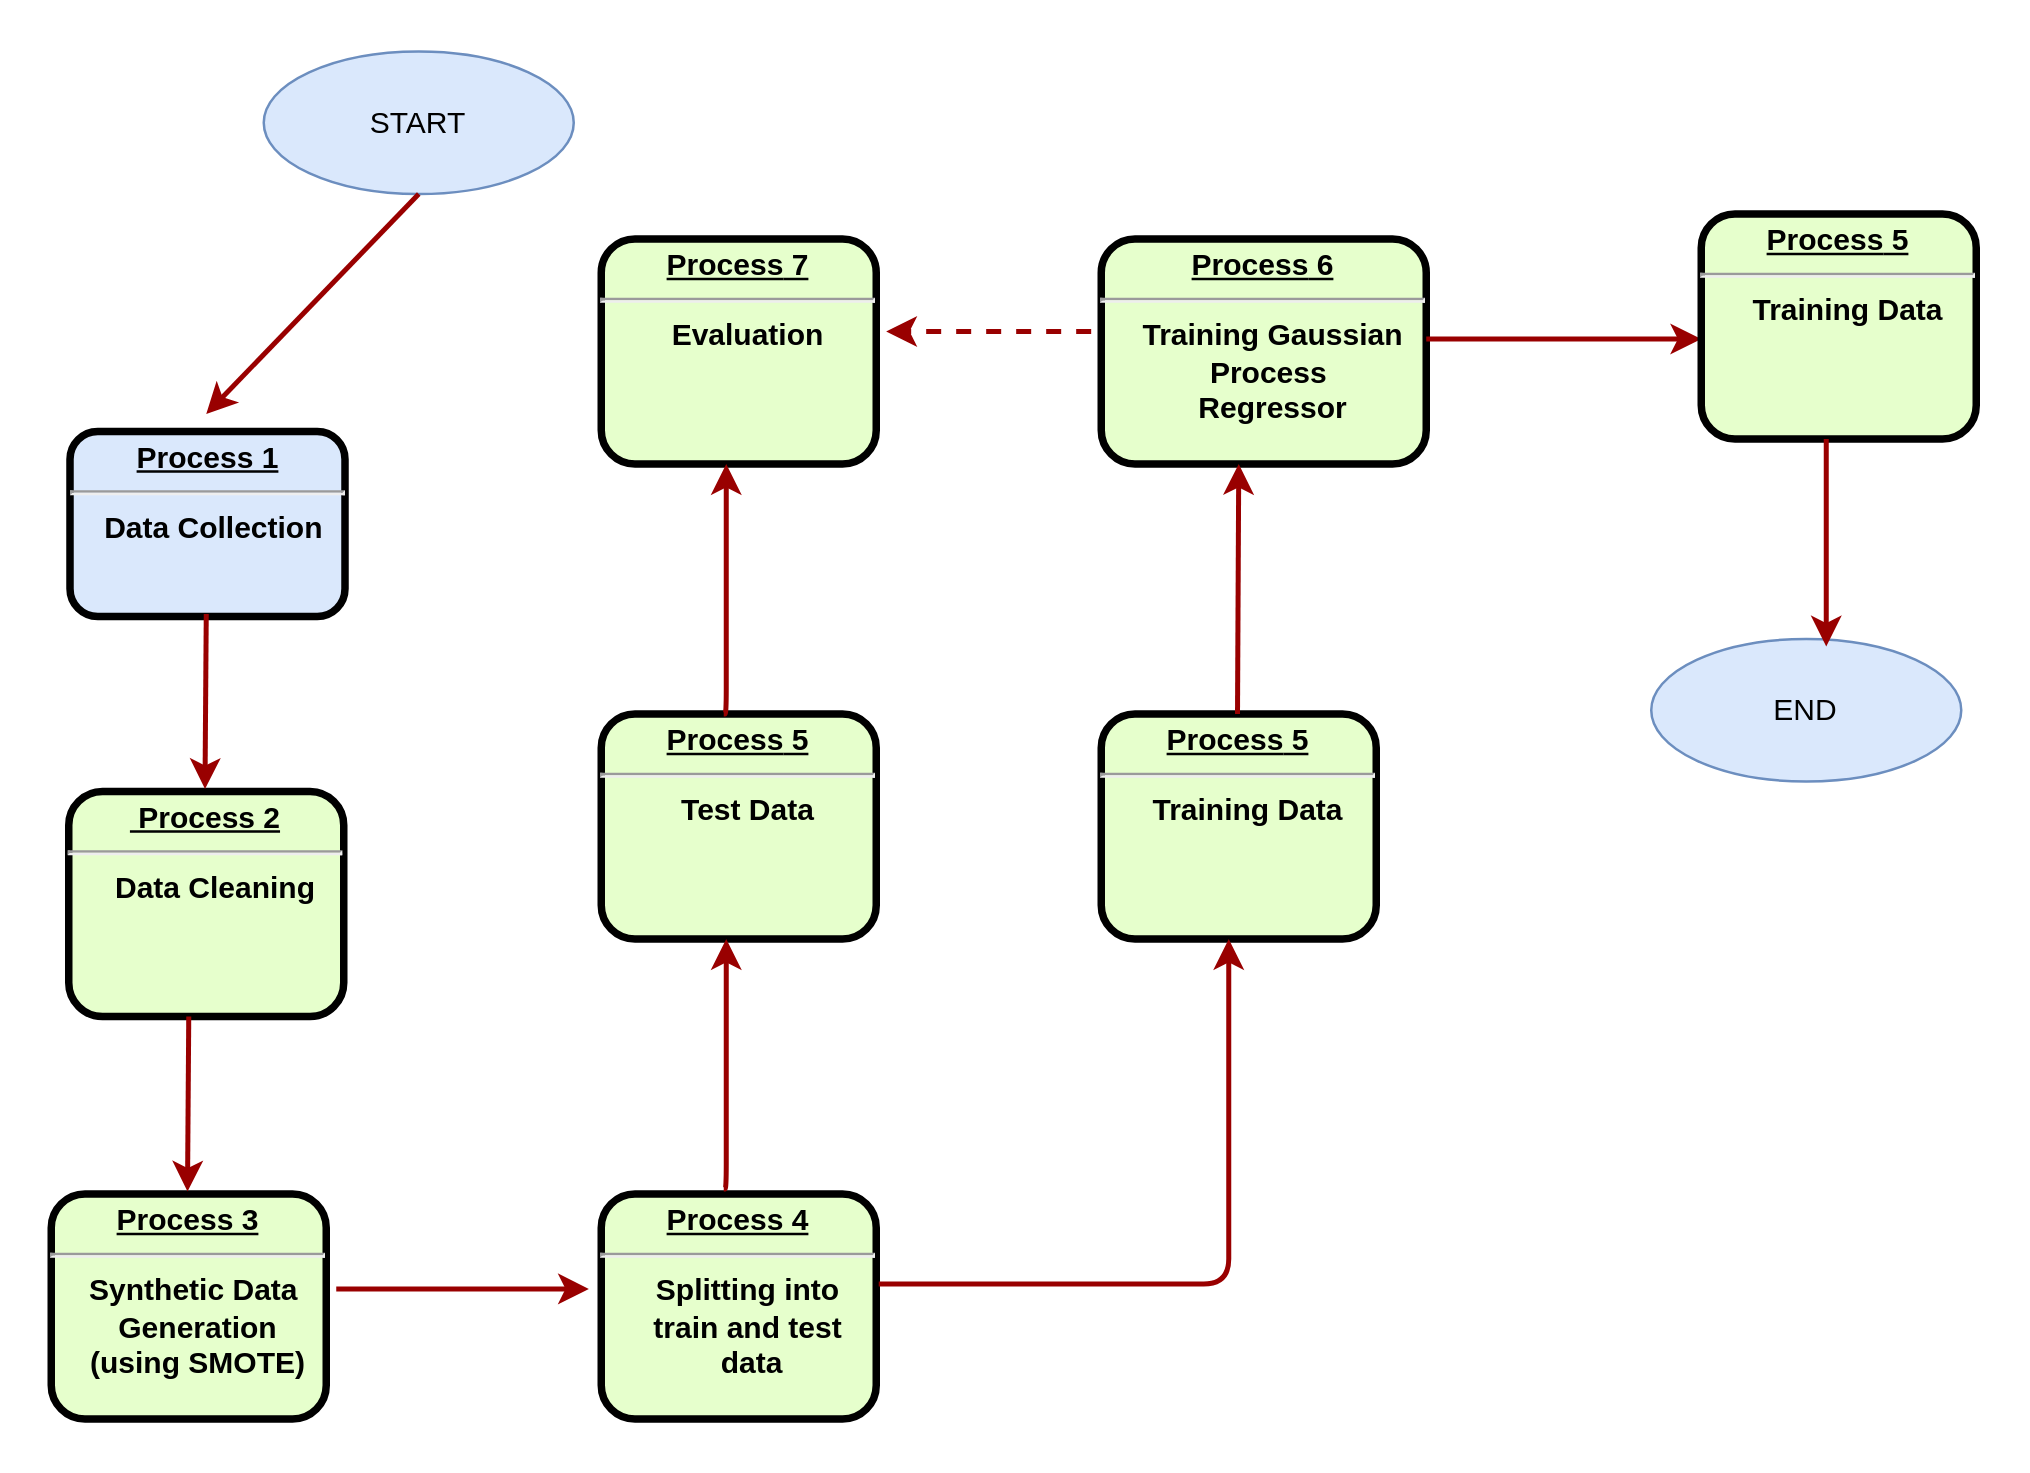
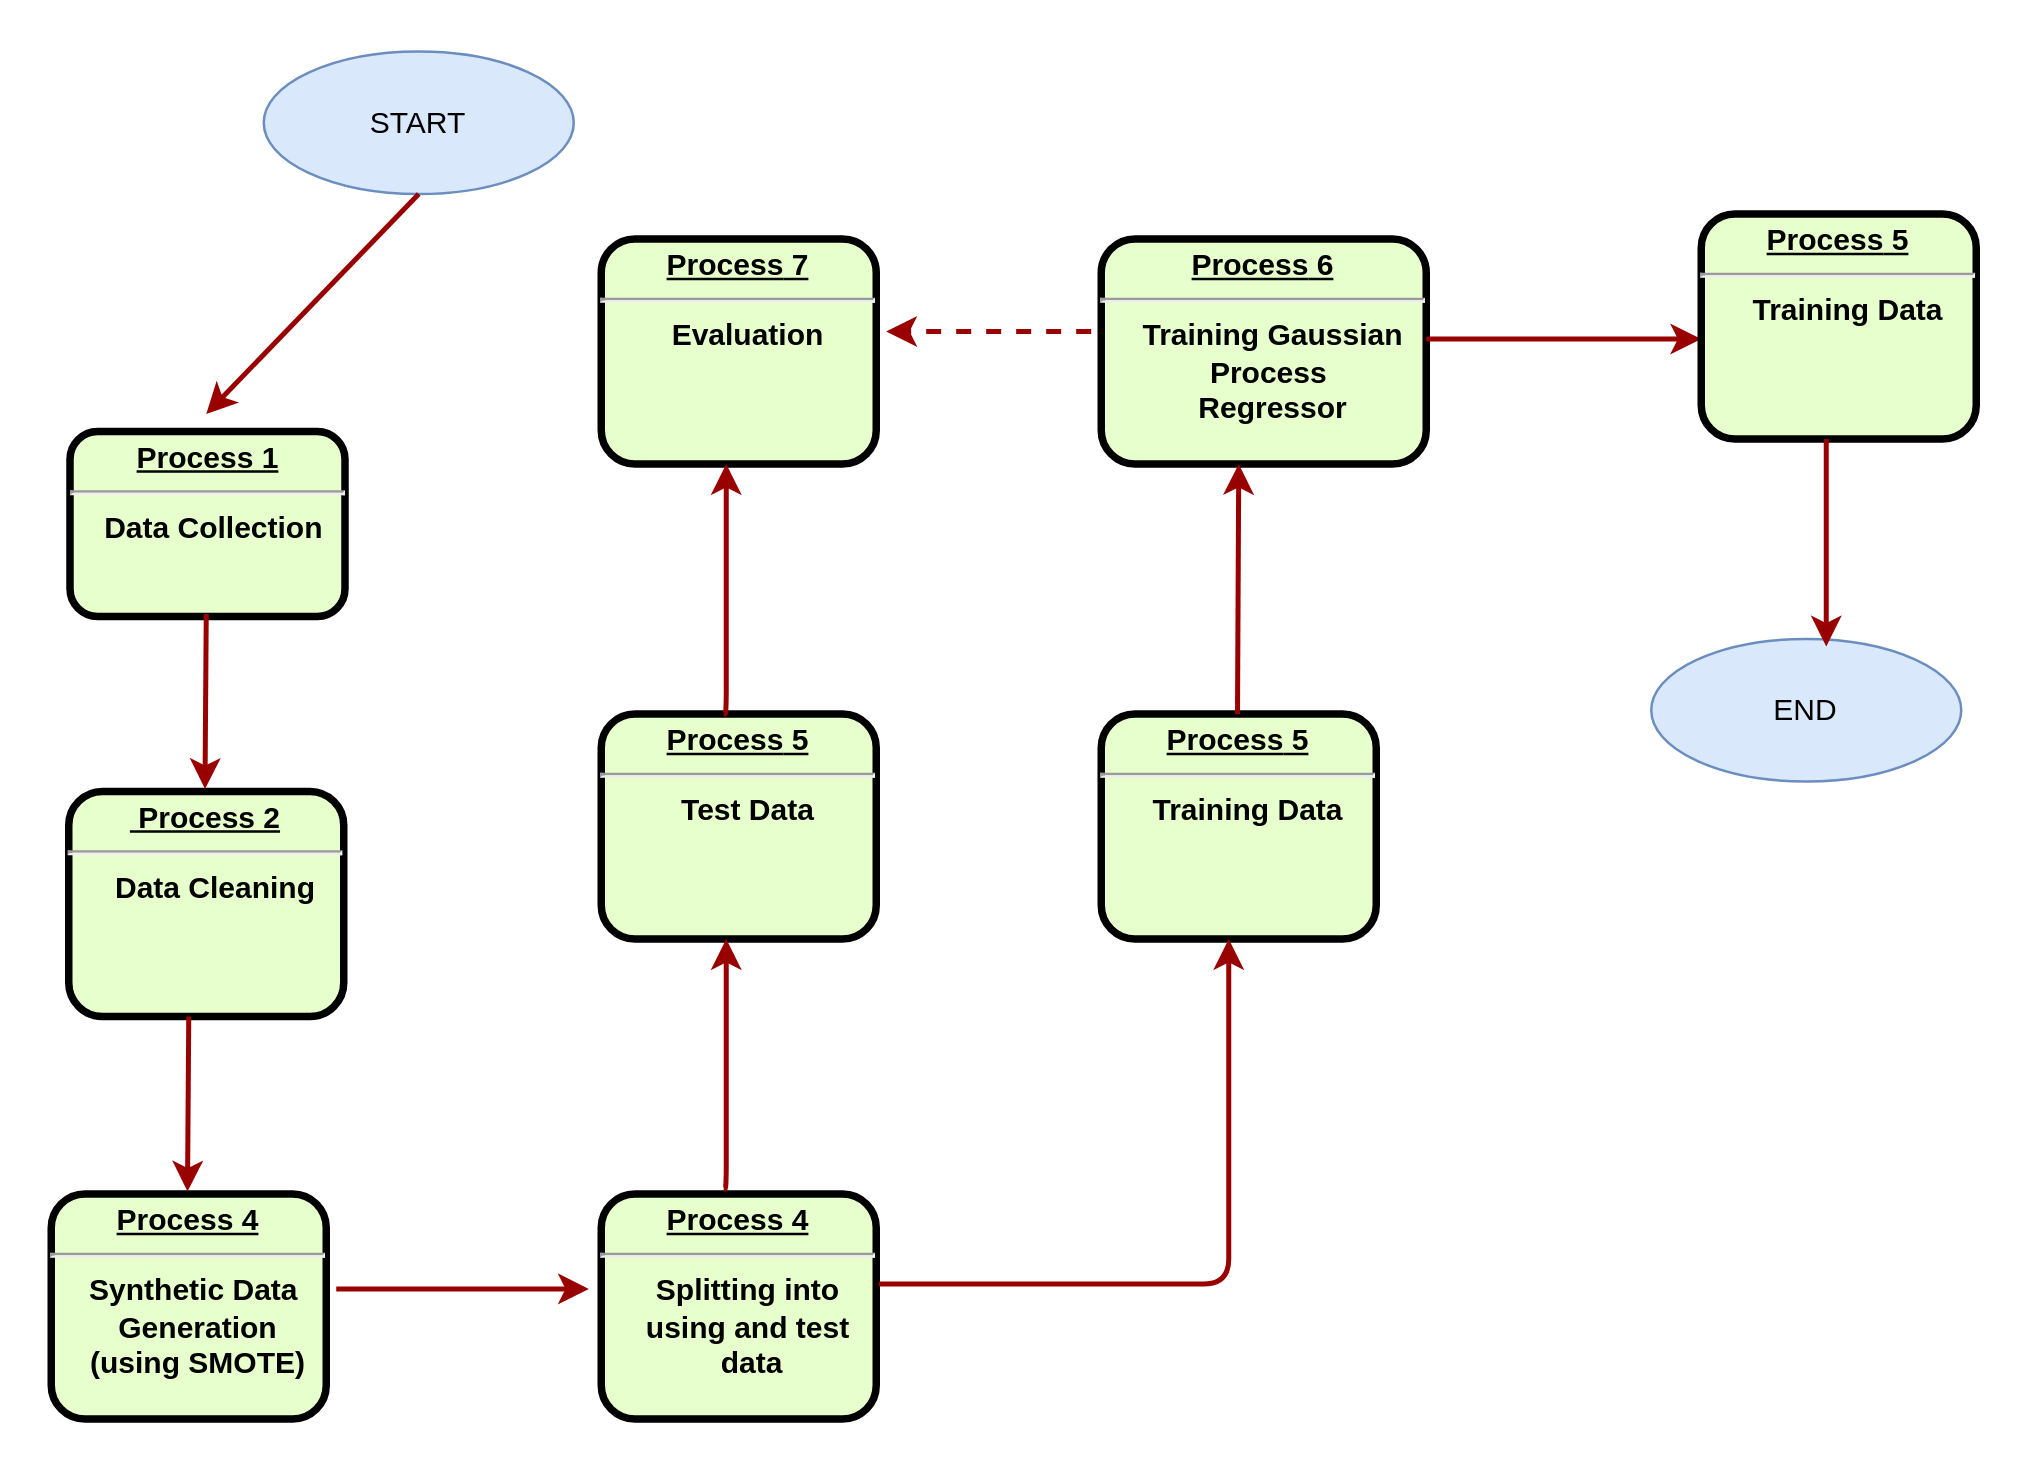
(208, 524) -> (208, 524)
(189, 1194) -> (189, 1194)
(739, 1194) -> (739, 1194)
